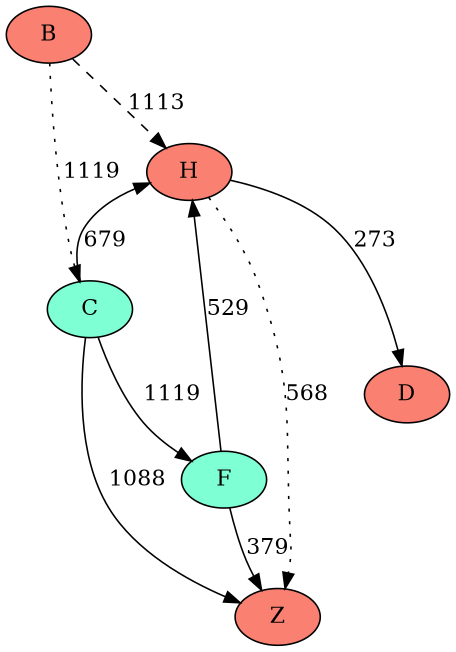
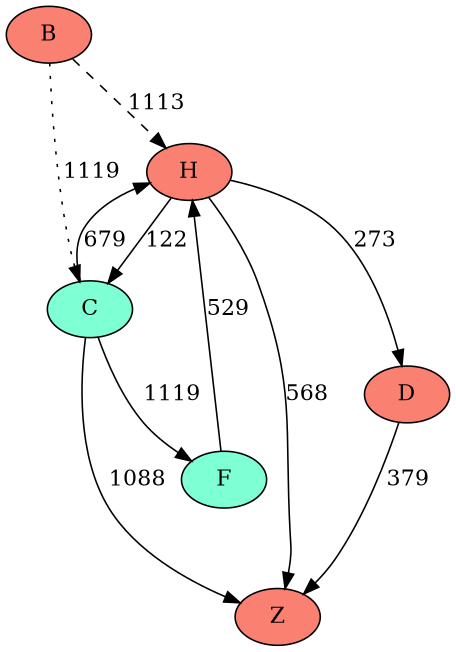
none -> (144, 234)
(283, 377) -> (283, 377)
(240, 543) -> (365, 507)
